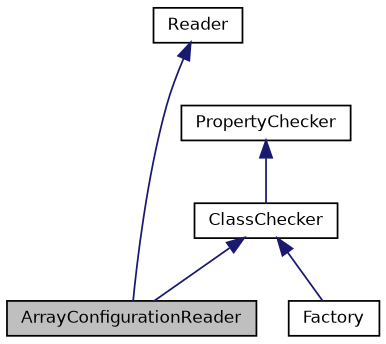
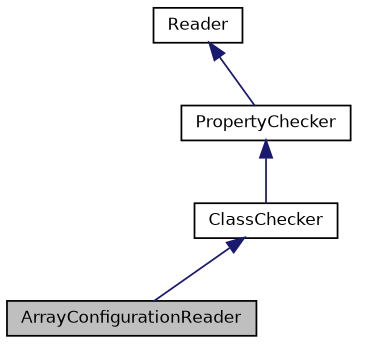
(150, 178) -> (237, 81)
(334, 318) -> none
